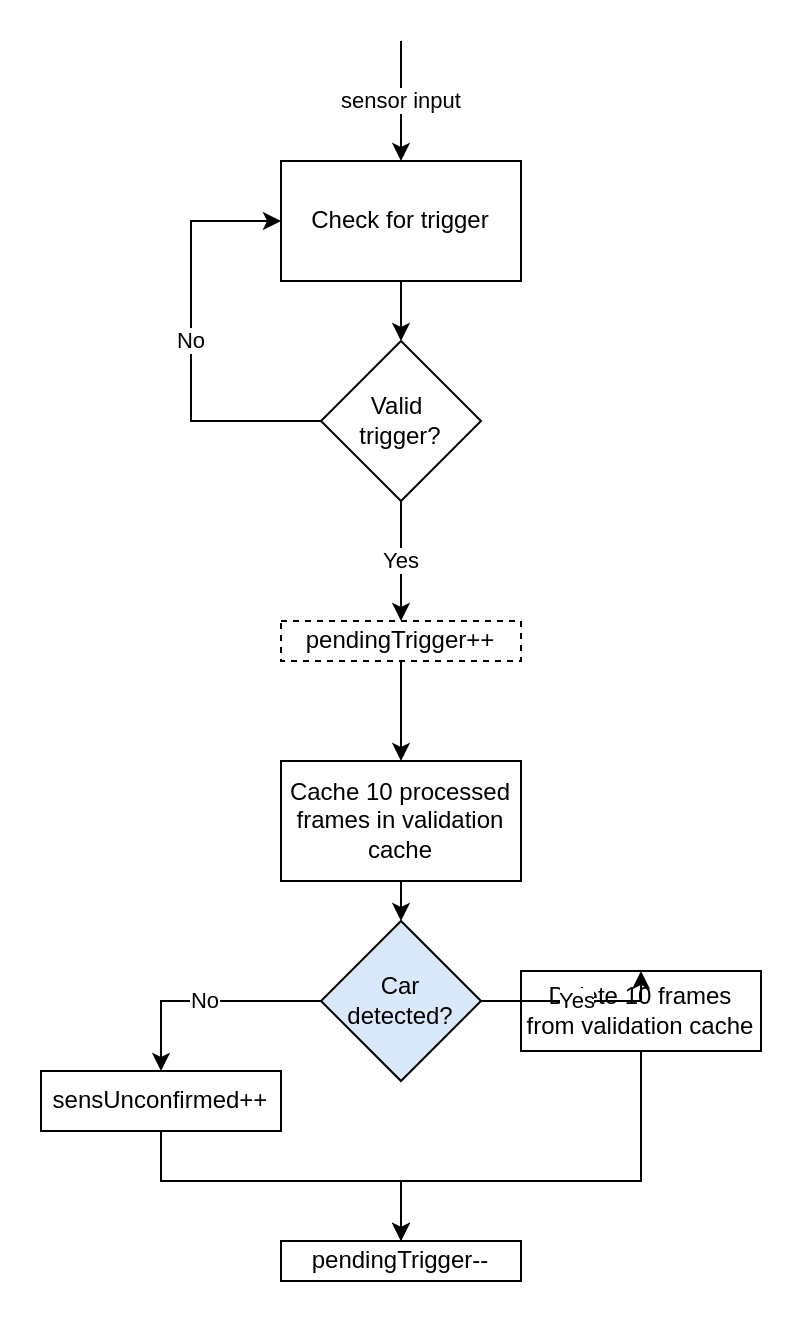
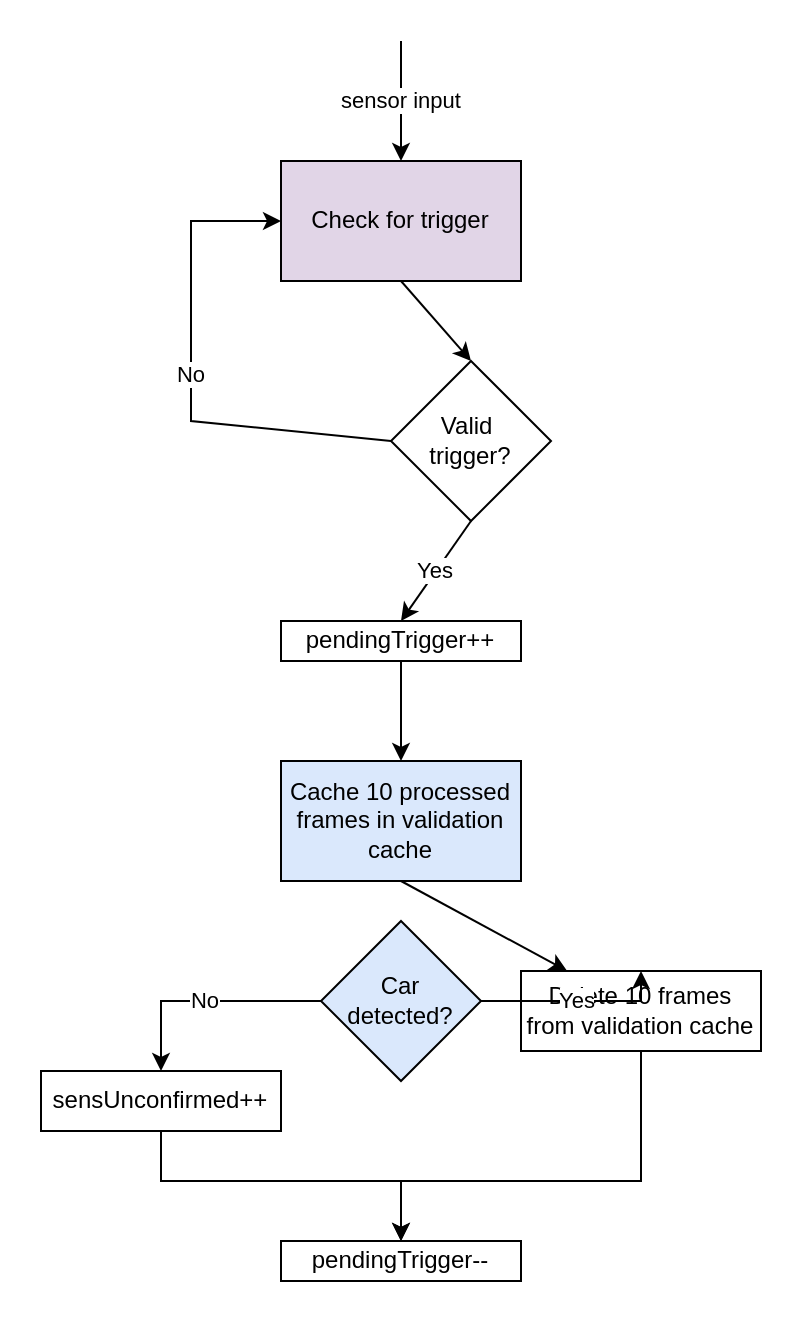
(401, 221) -> (401, 221)
(401, 421) -> (471, 441)
(401, 641) -> (401, 641)
(401, 821) -> (401, 821)
(401, 894) -> (478, 923)
